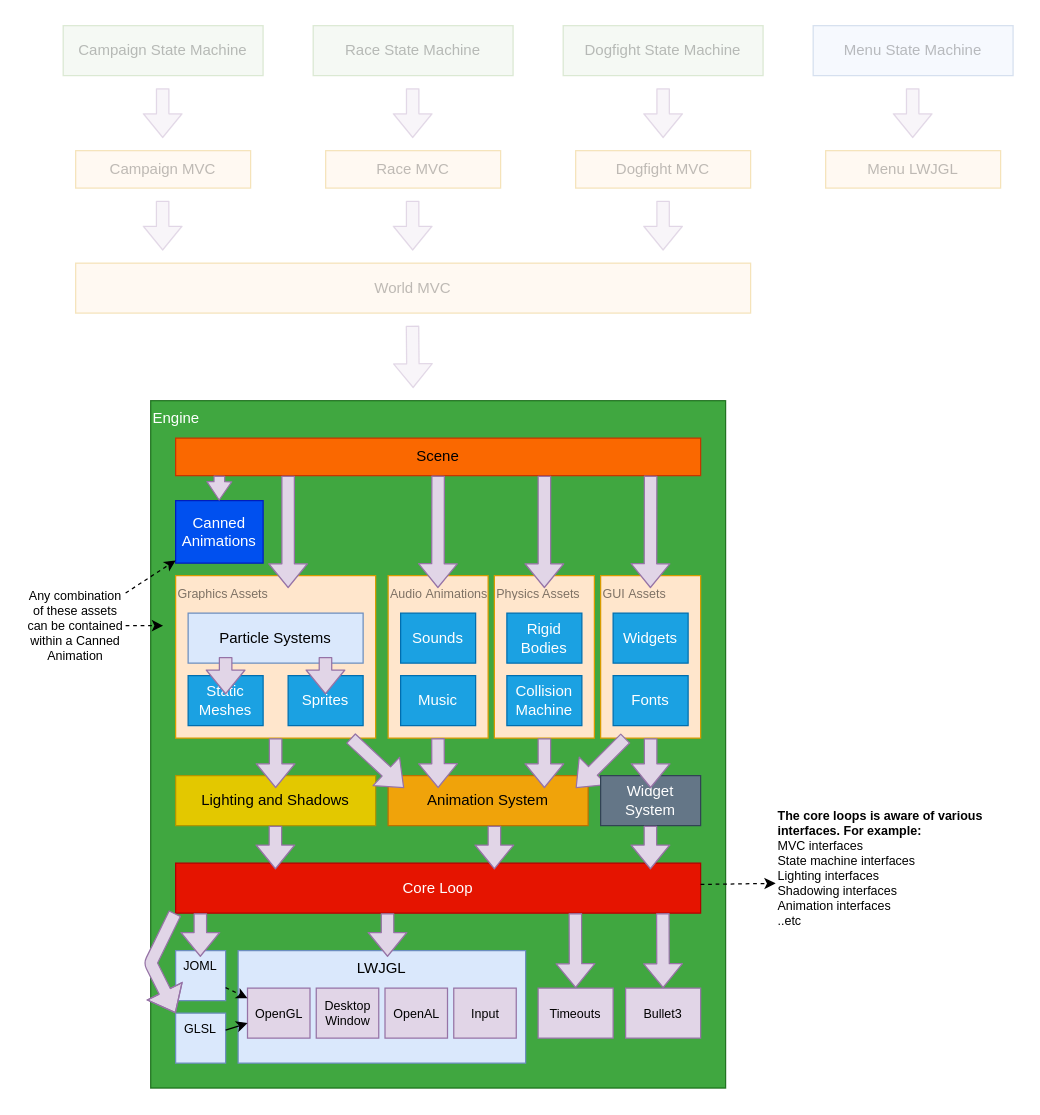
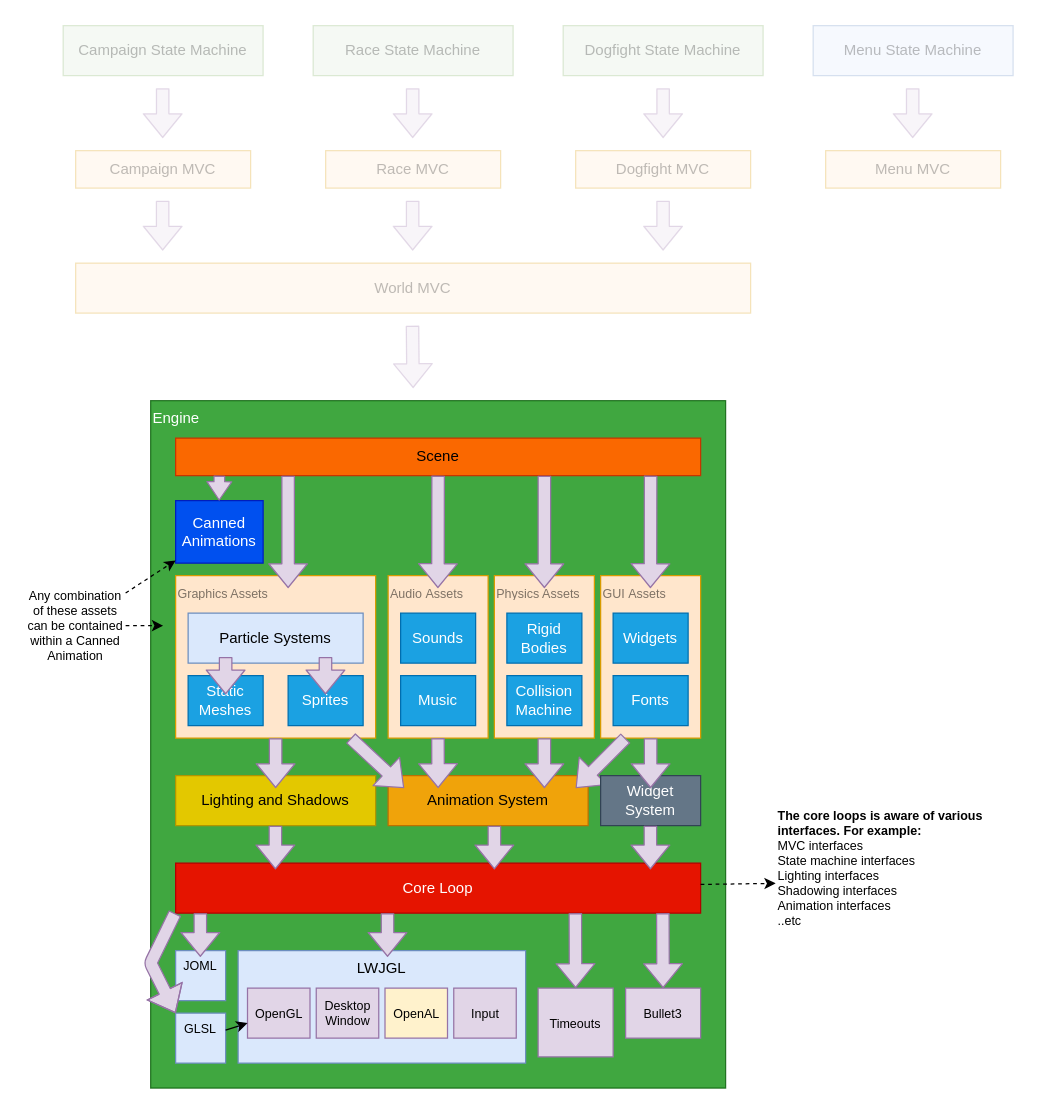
(913, 169) -> (913, 169)
(439, 602) -> (439, 593)
(233, 991) -> none
(416, 1013) -> (416, 1013)
(576, 1013) -> (576, 1023)
